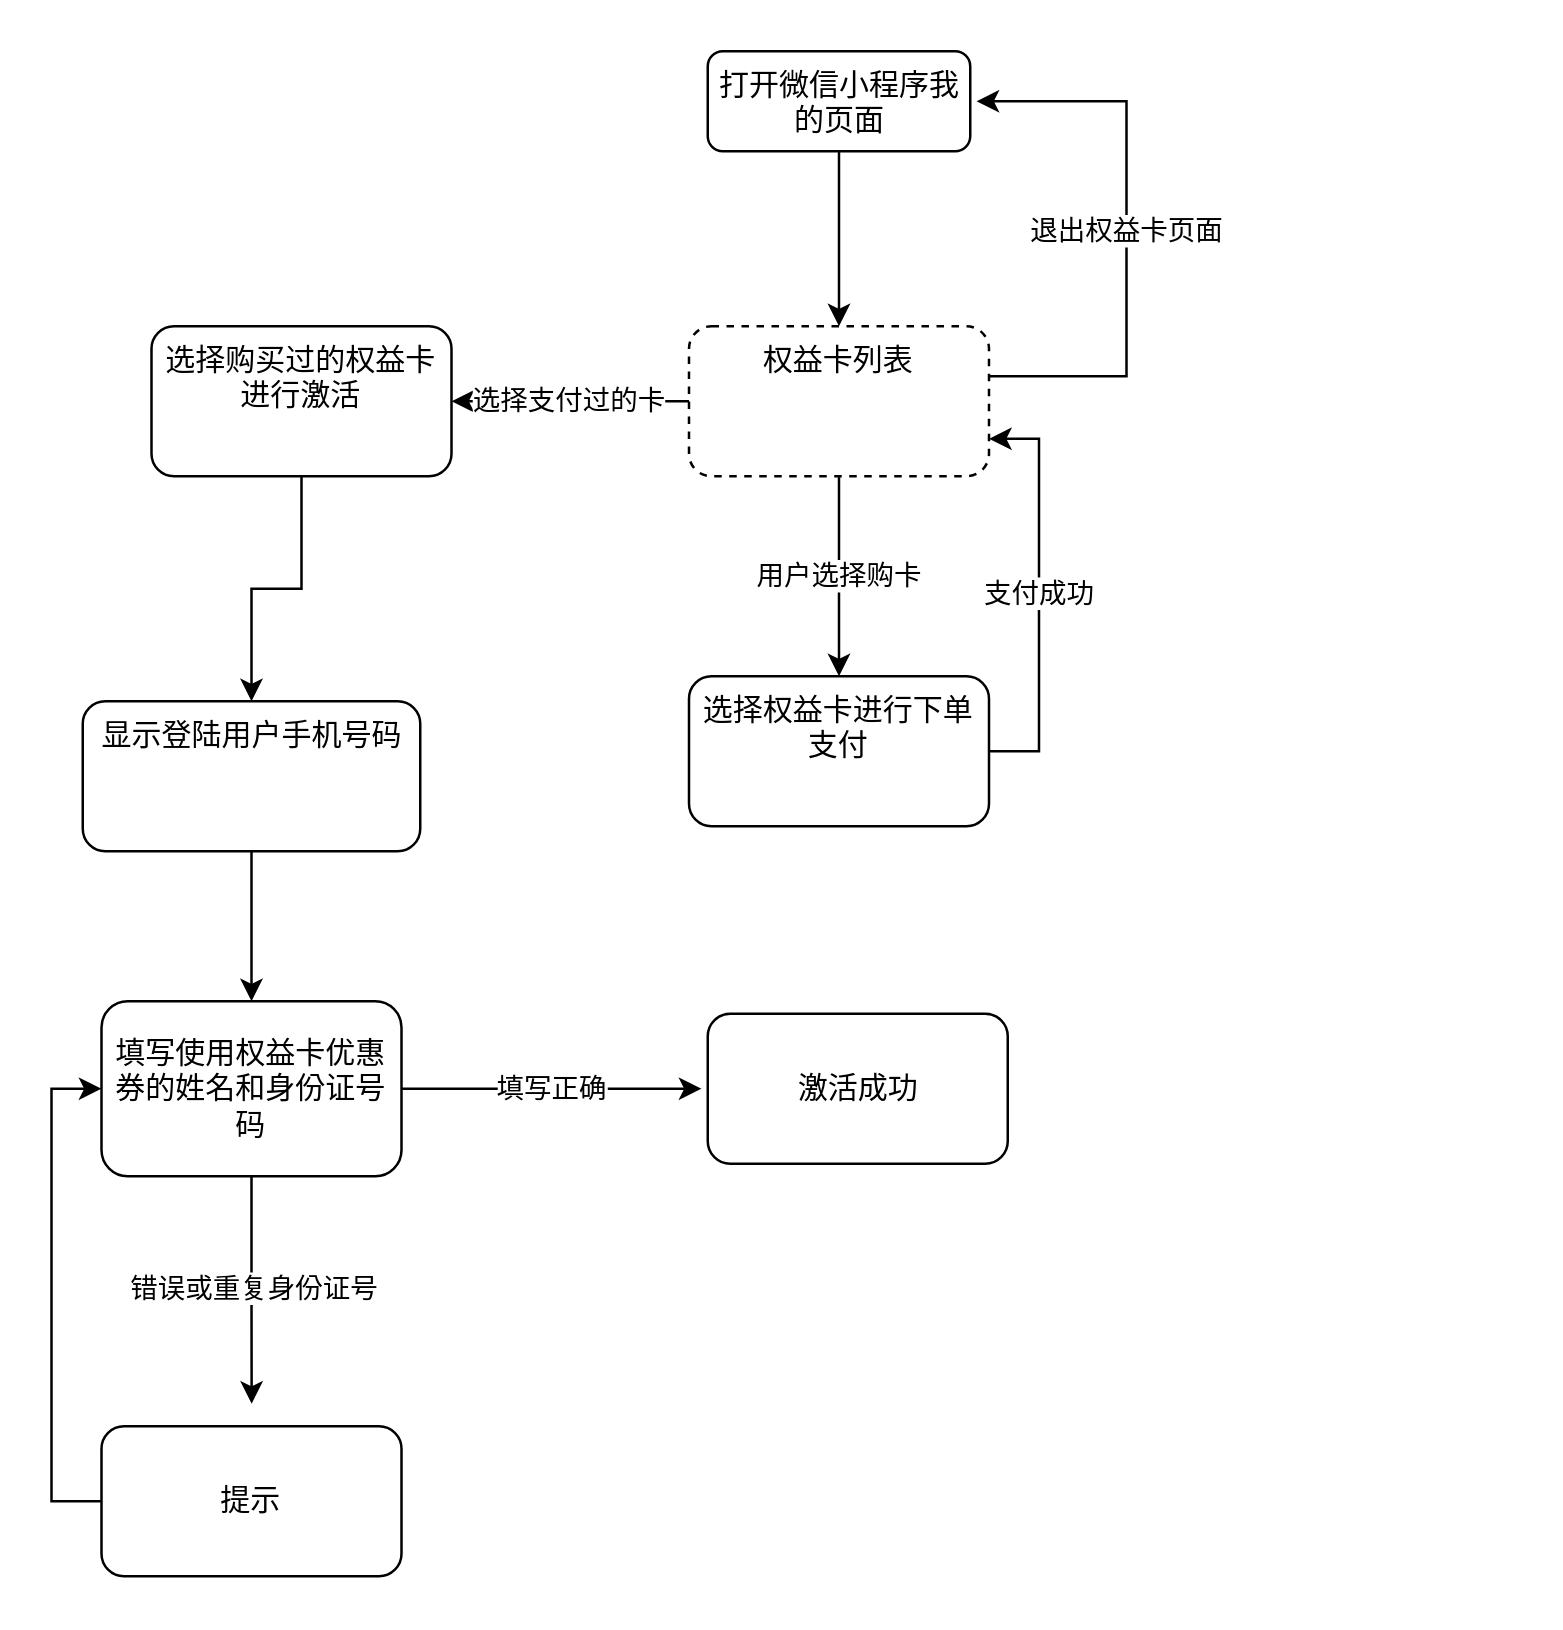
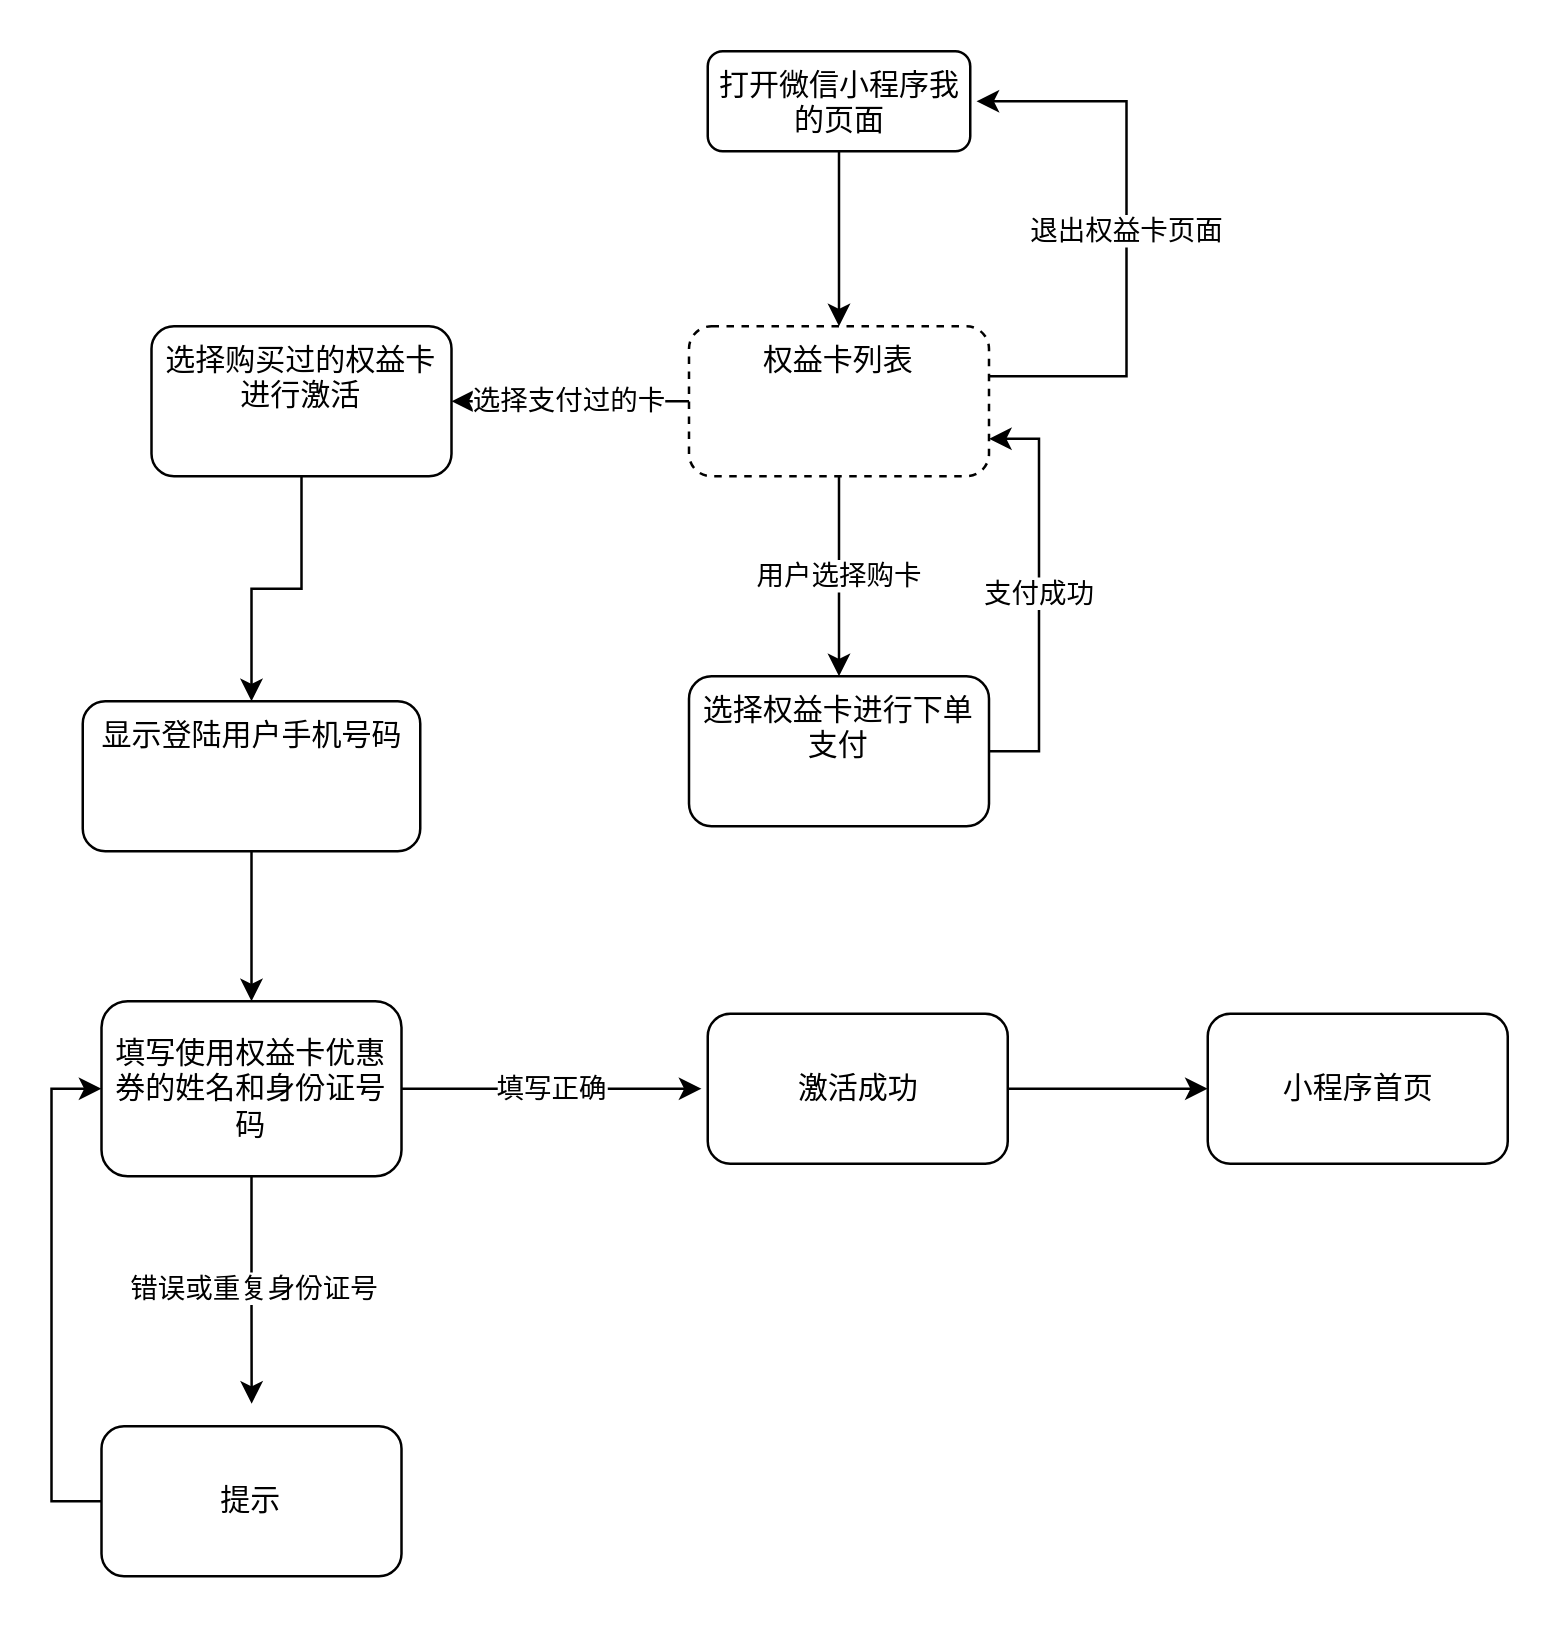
none -> (1100, 1089)
none -> (1358, 1089)
